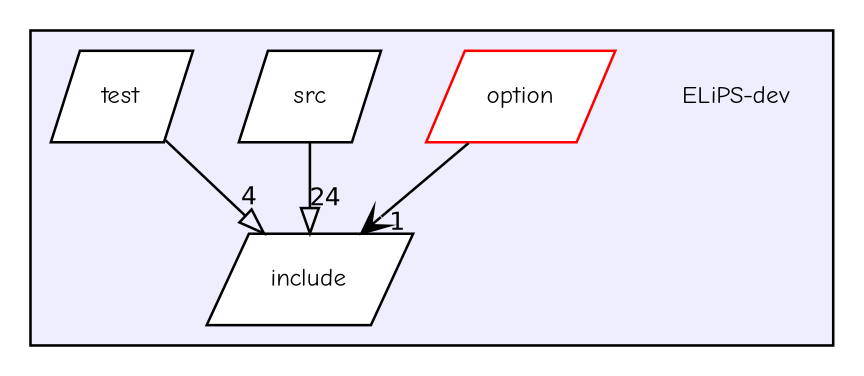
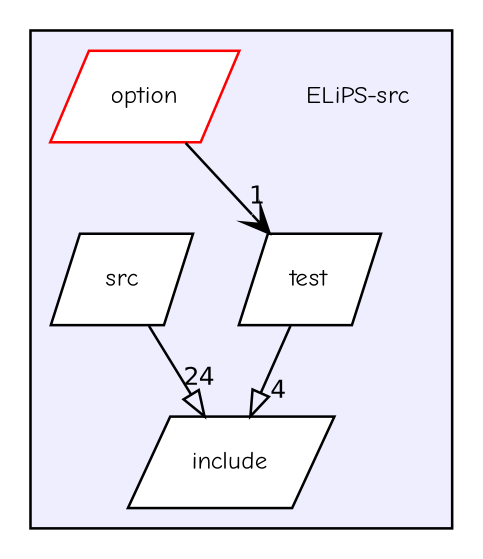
(737, 97) -> (358, 97)
(425, 180) -> (219, 179)
